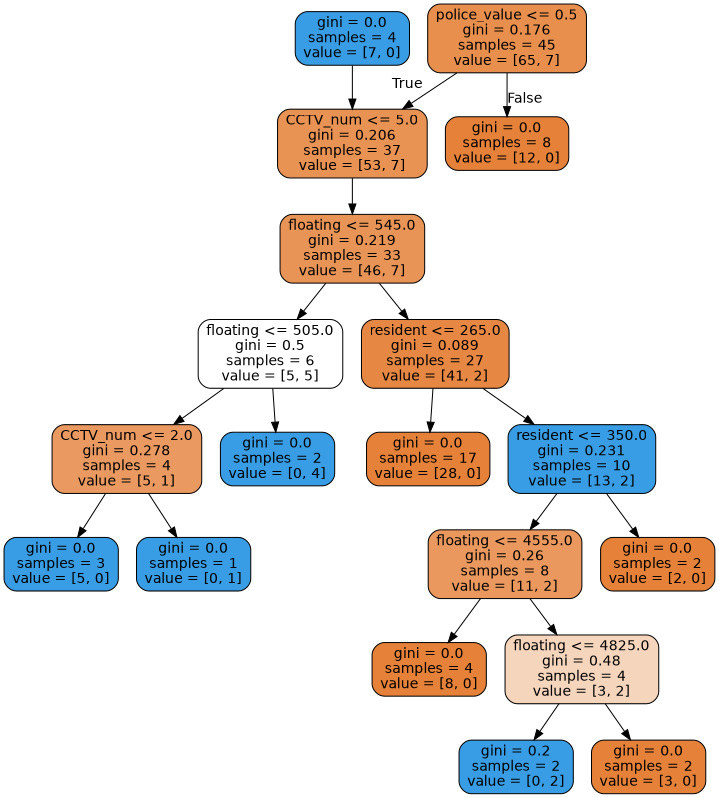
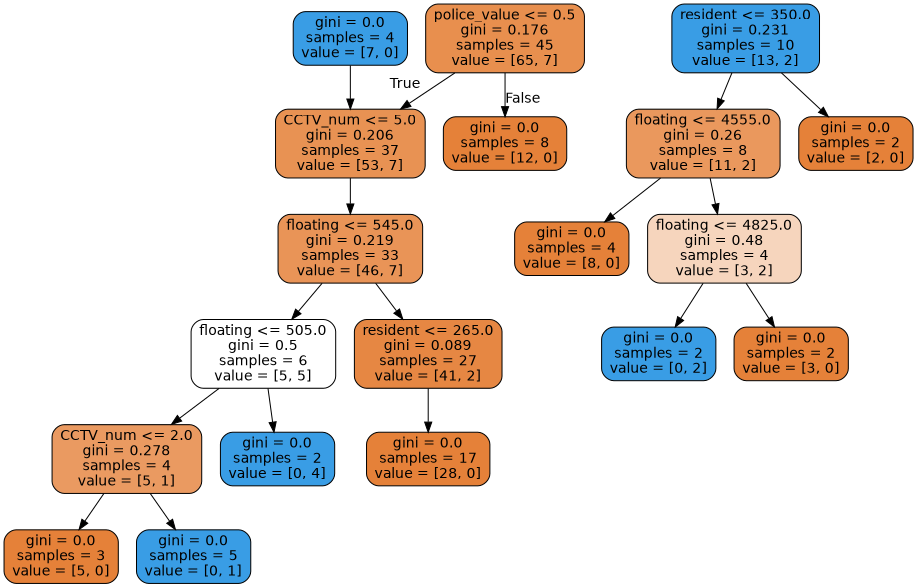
(504, 403) -> none
(61, 564) -> (61, 557)
(194, 564) -> (194, 557)
(516, 767) -> (659, 354)
